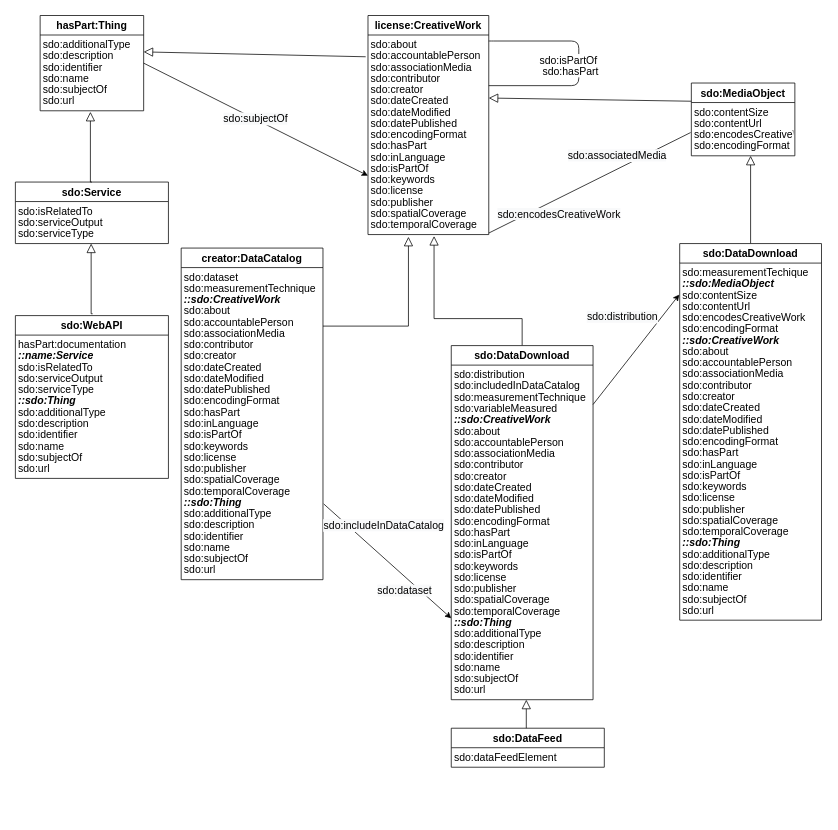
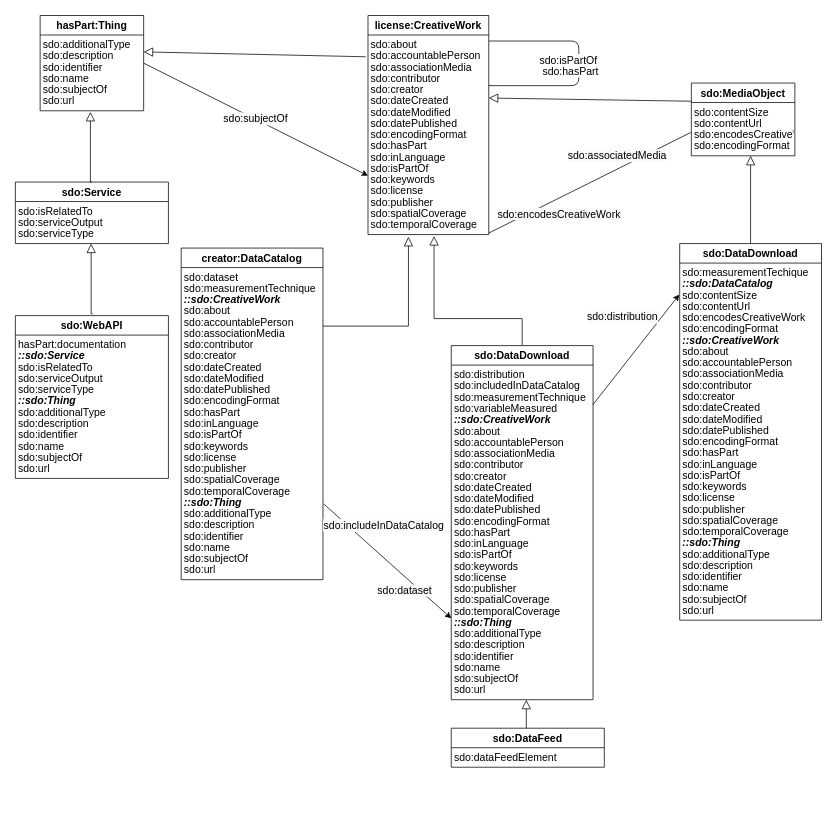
(727, 284) -> (727, 284)
(54, 356) -> (51, 356)
